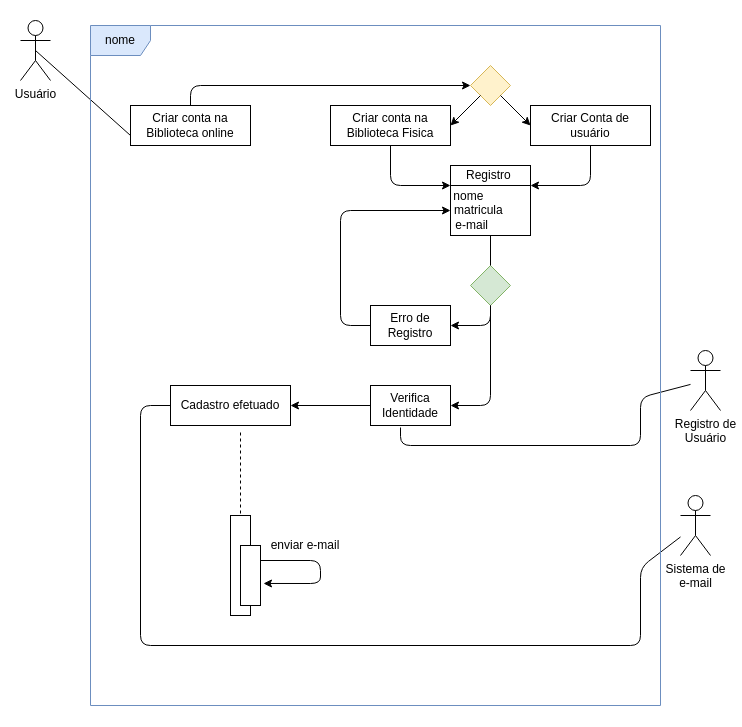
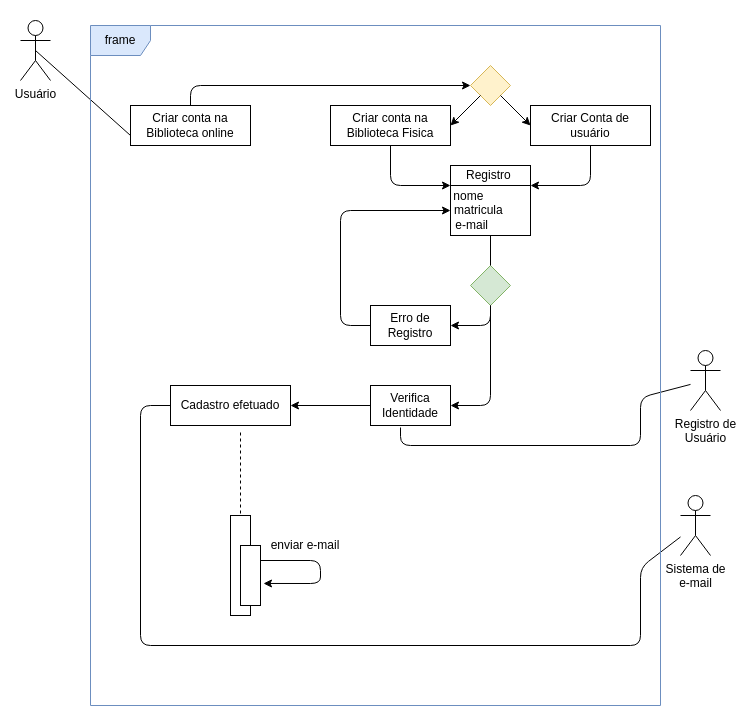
(121, 41) -> (121, 41)
